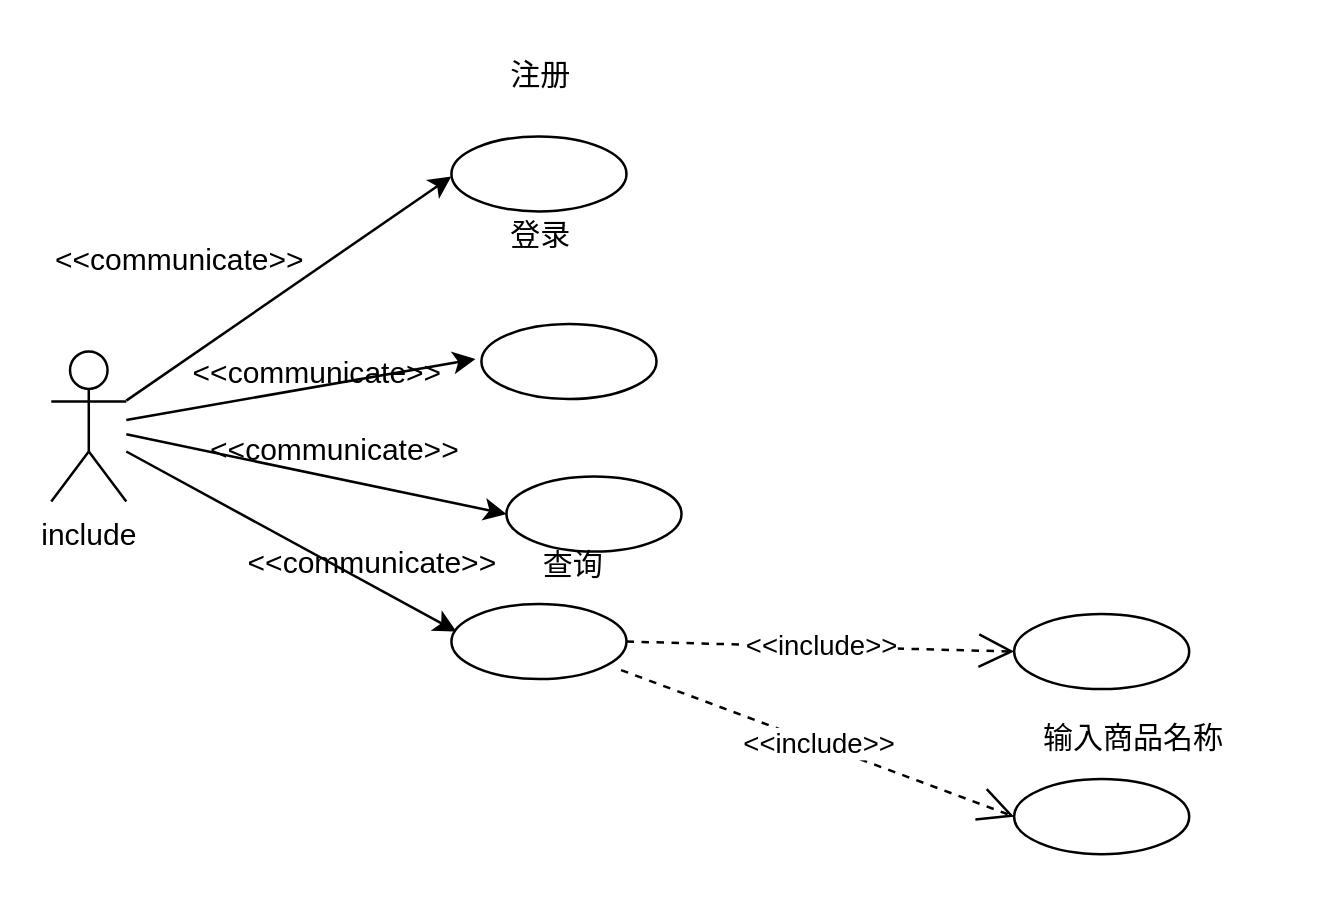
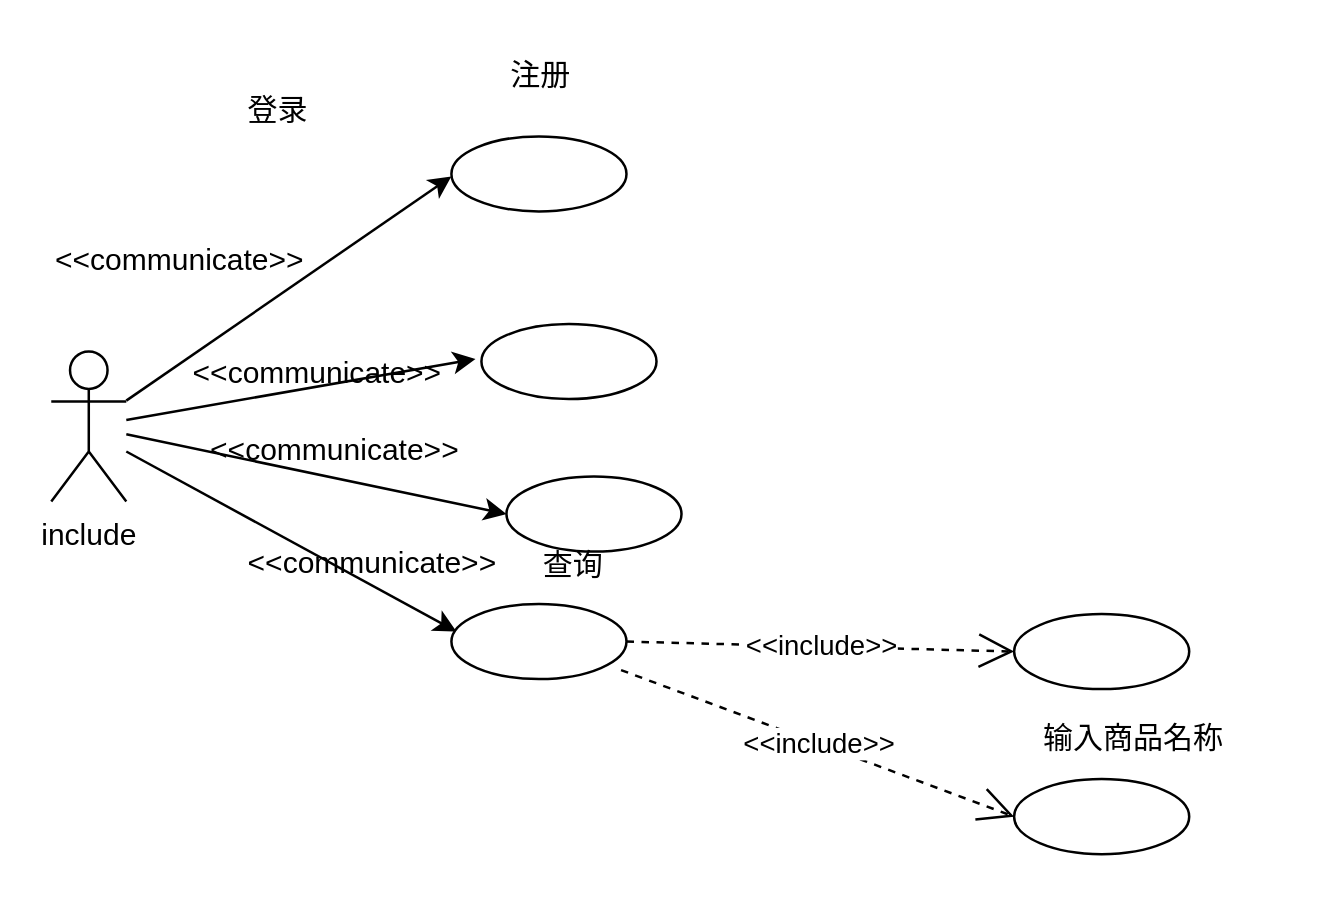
(556, 236) -> (294, 111)
